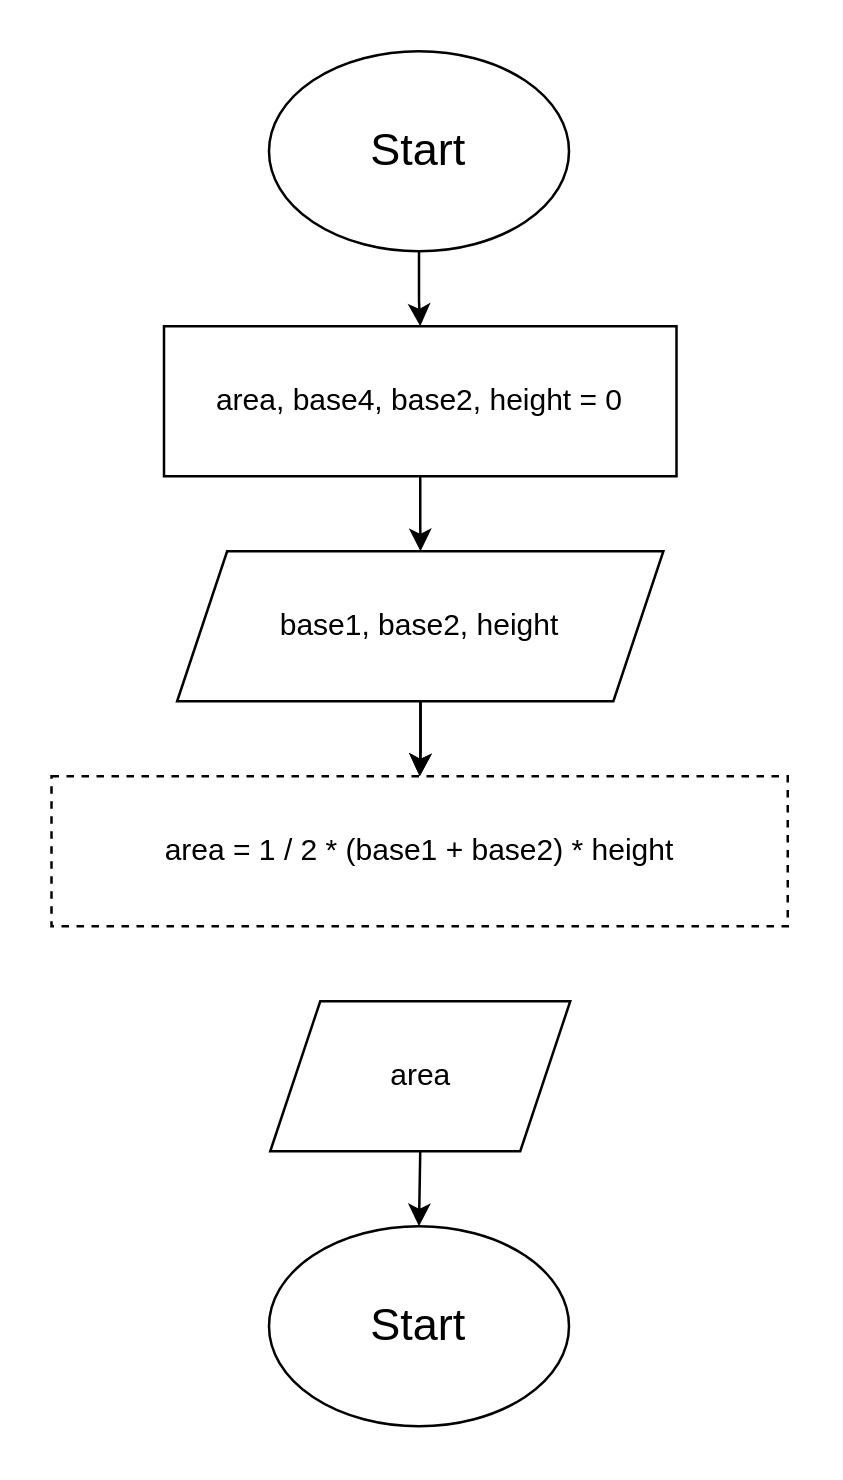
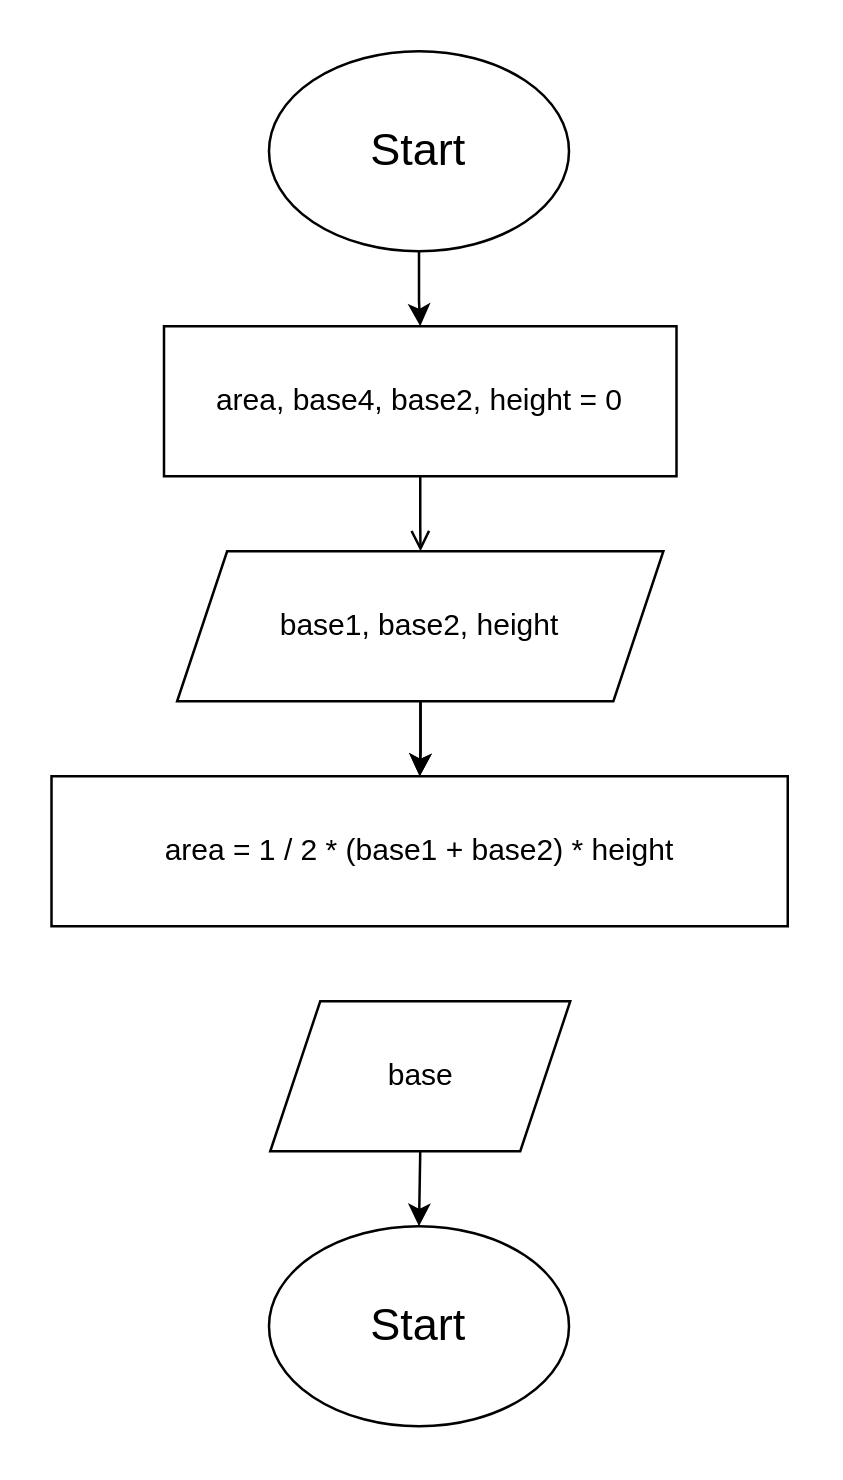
(420, 533) -> (420, 536)
(419, 851) -> (419, 851)
(421, 1076) -> (421, 1076)
